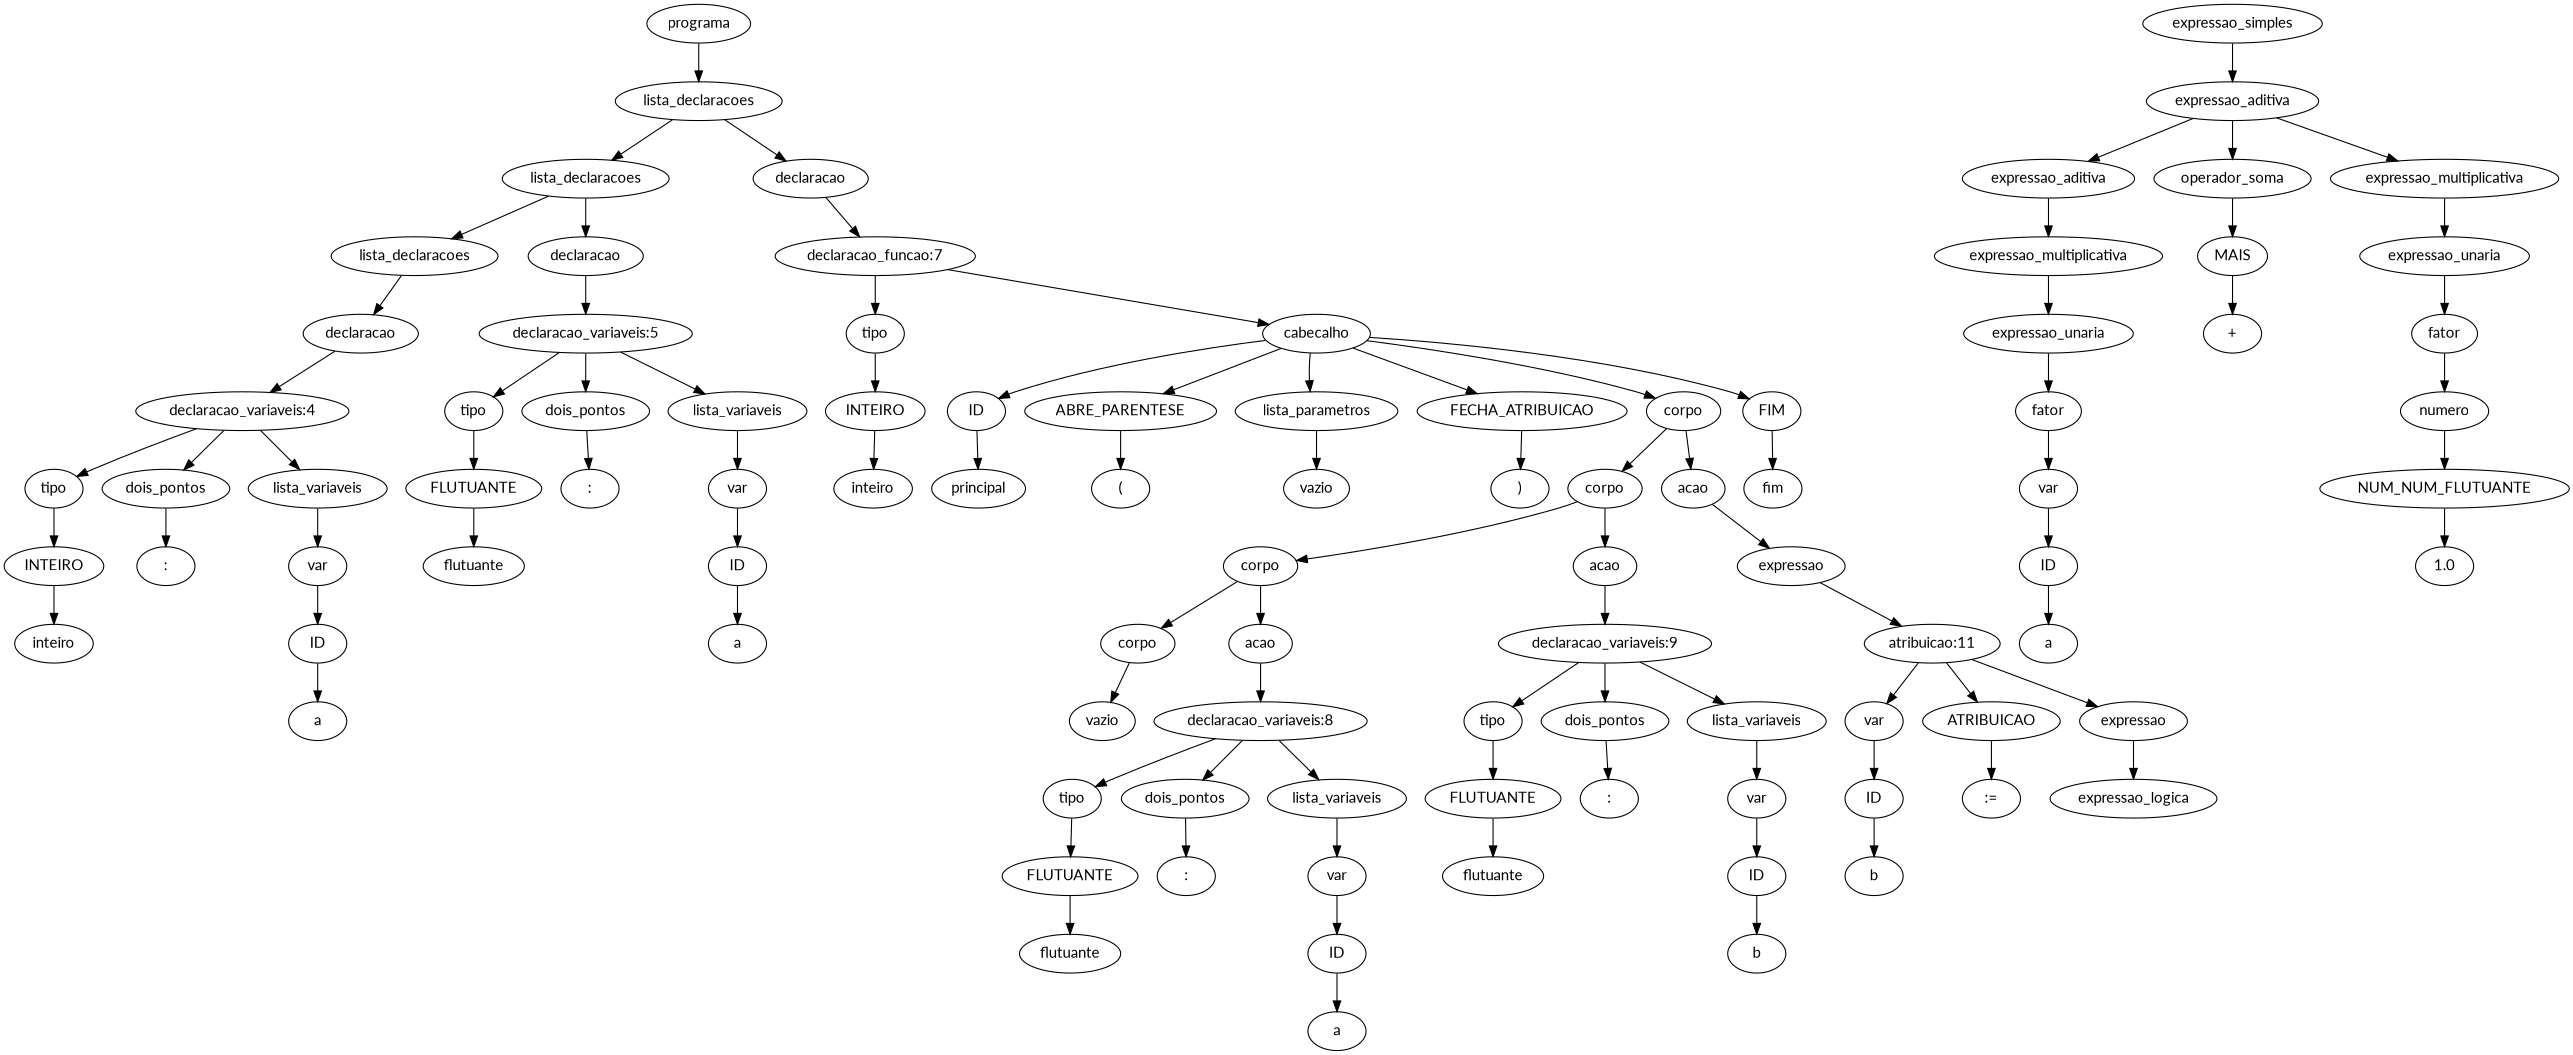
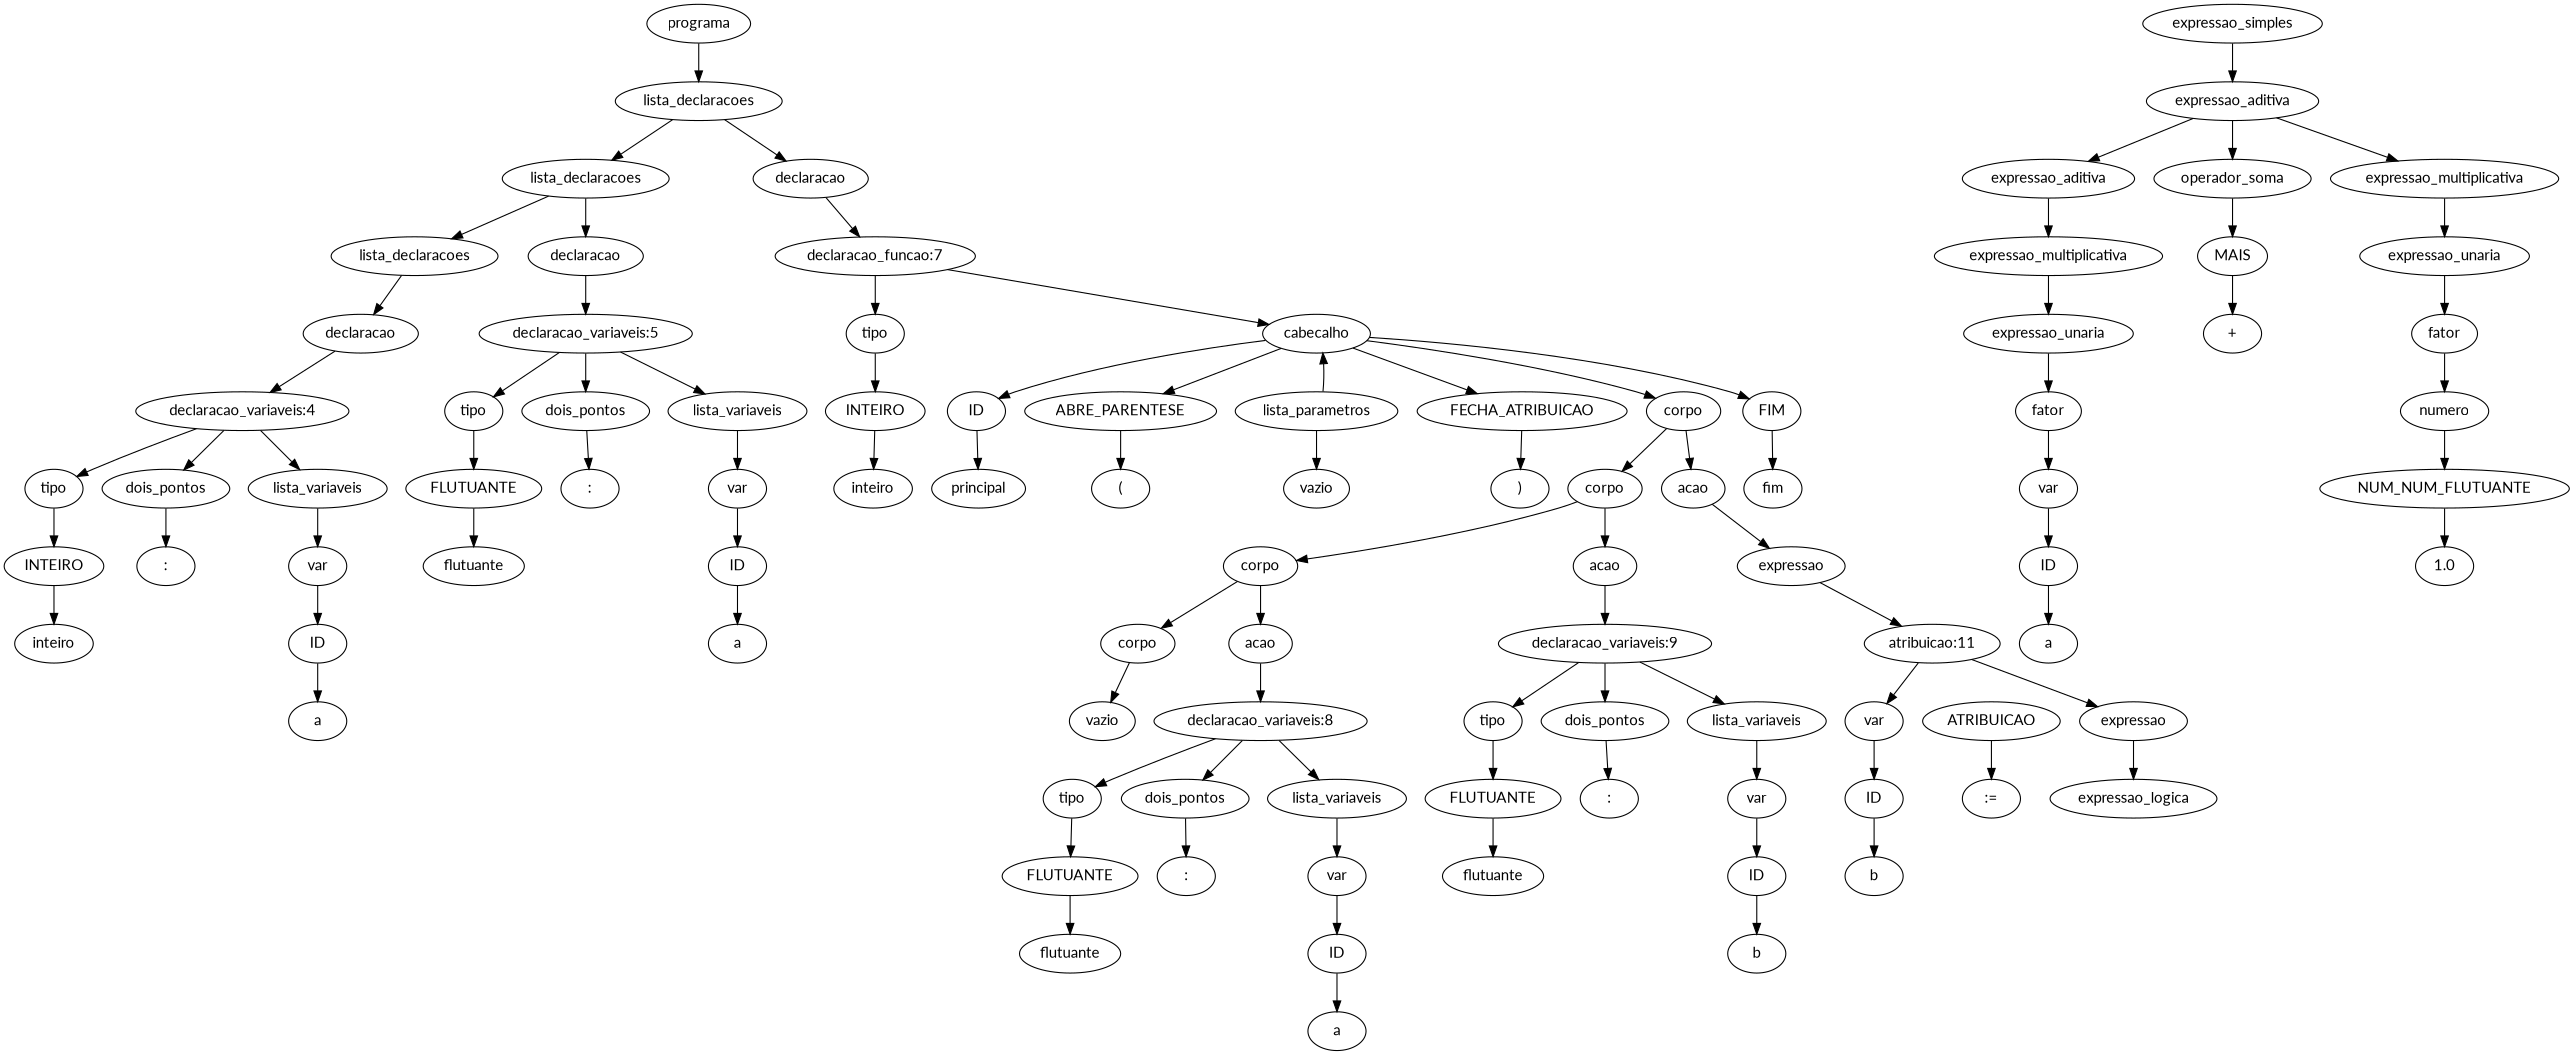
(1309, 367) -> (1324, 378)
(1959, 678) -> none
